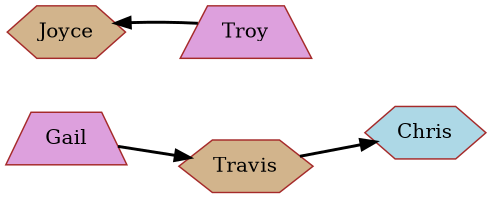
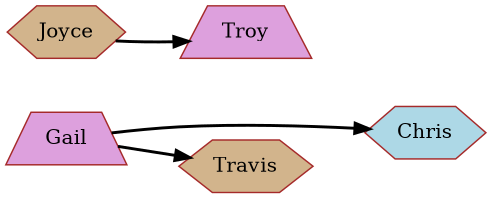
(164, 22) -> (145, 42)
(330, 150) -> (233, 125)
